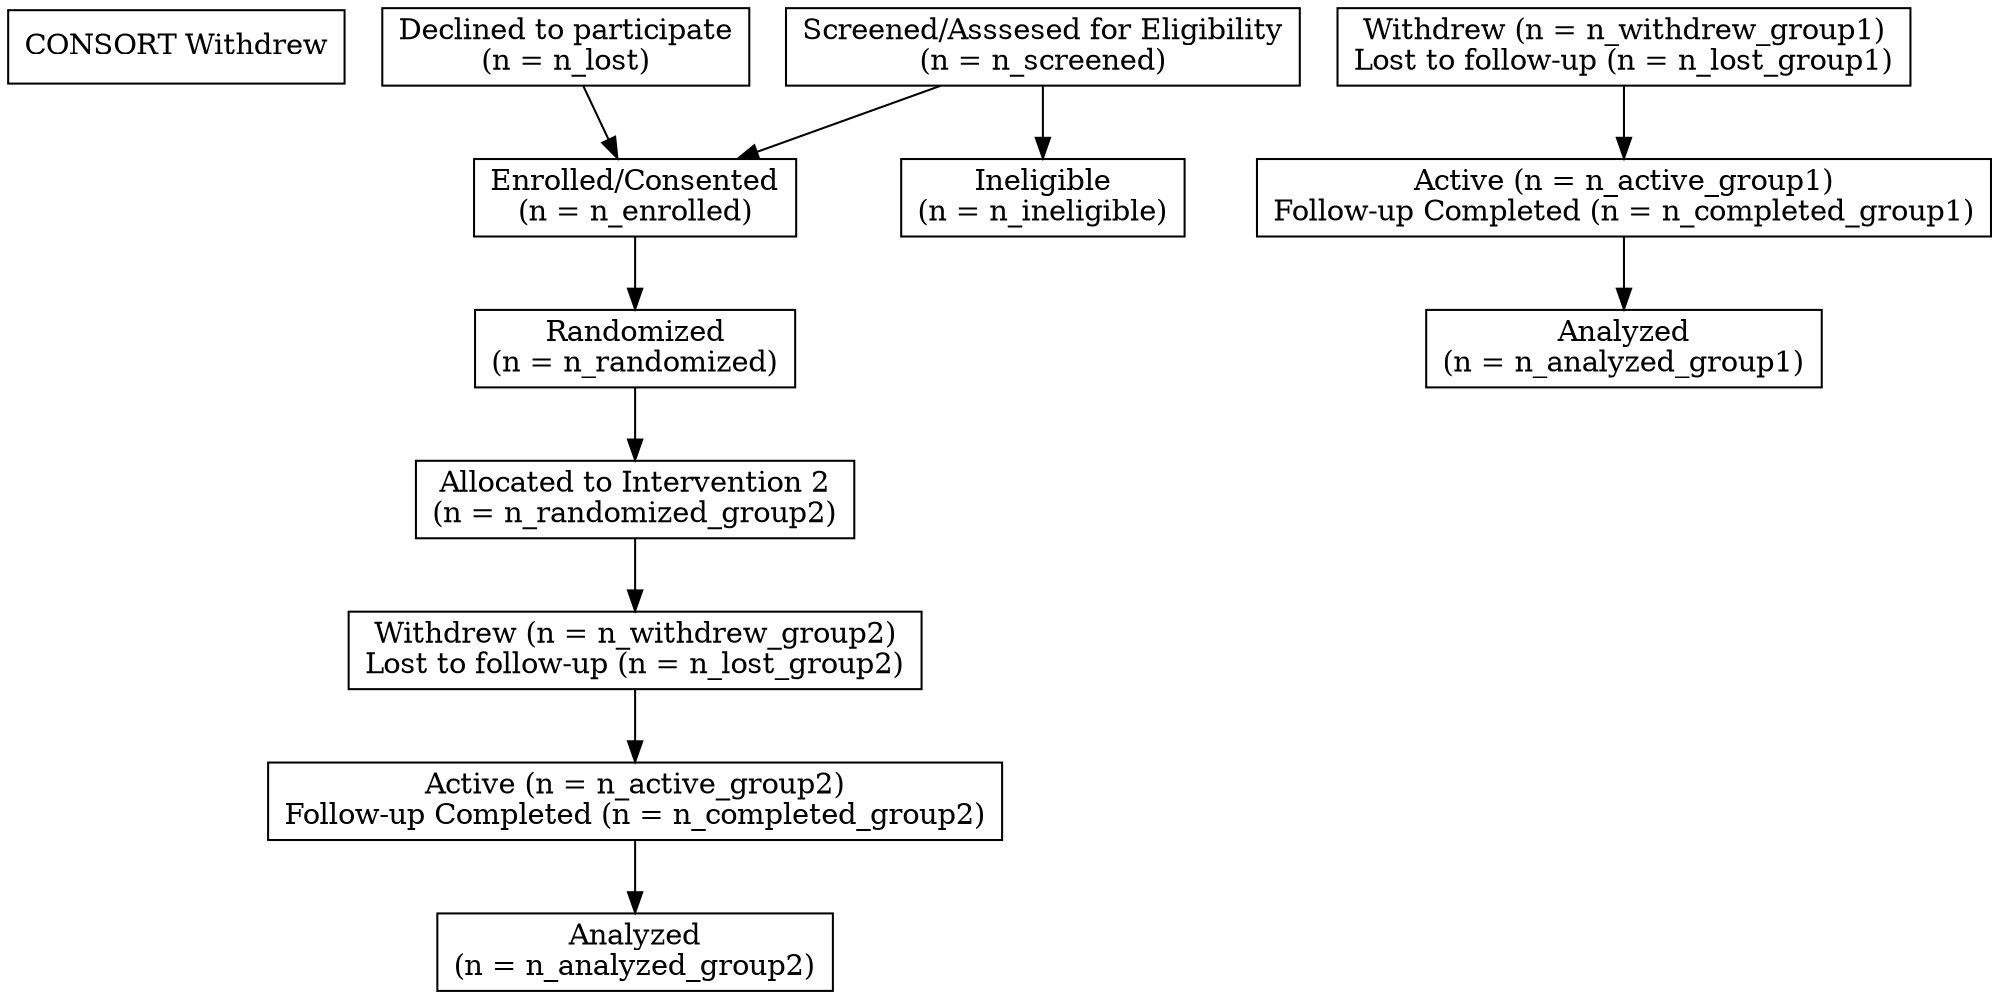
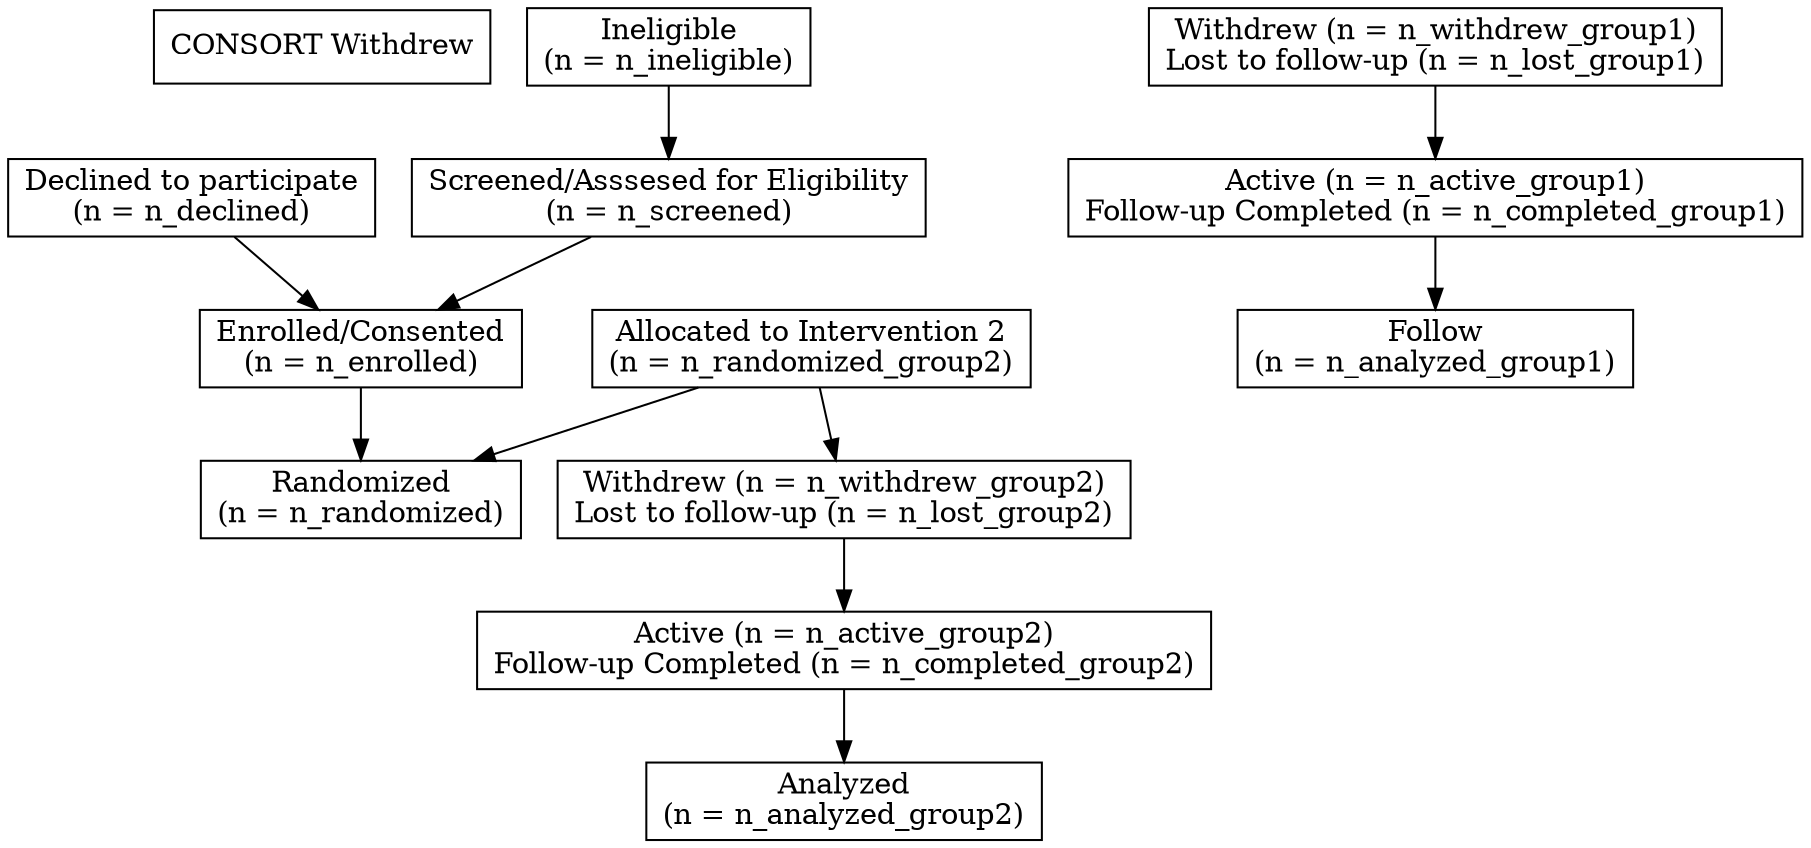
(566, 47) -> (192, 198)
(1043, 112) -> (669, 112)
(1624, 349) -> (1435, 349)
(635, 414) -> (596, 421)
